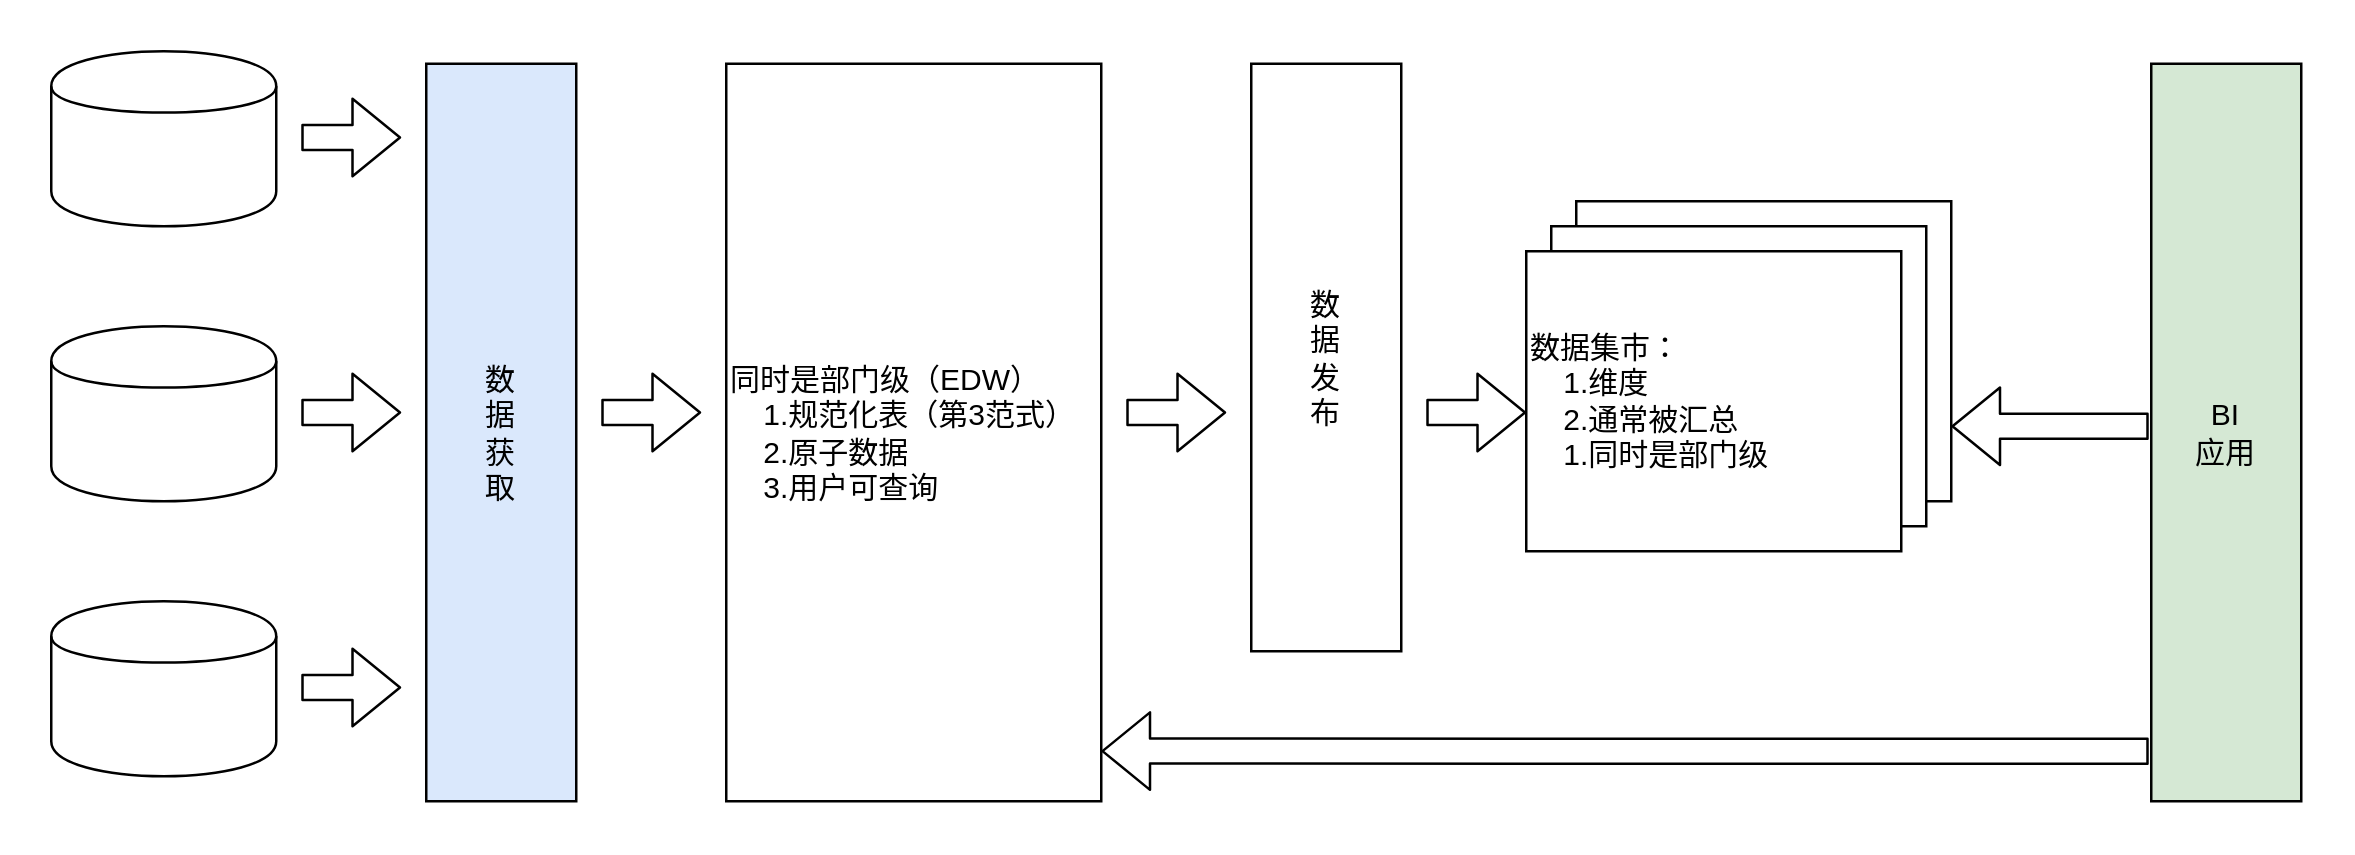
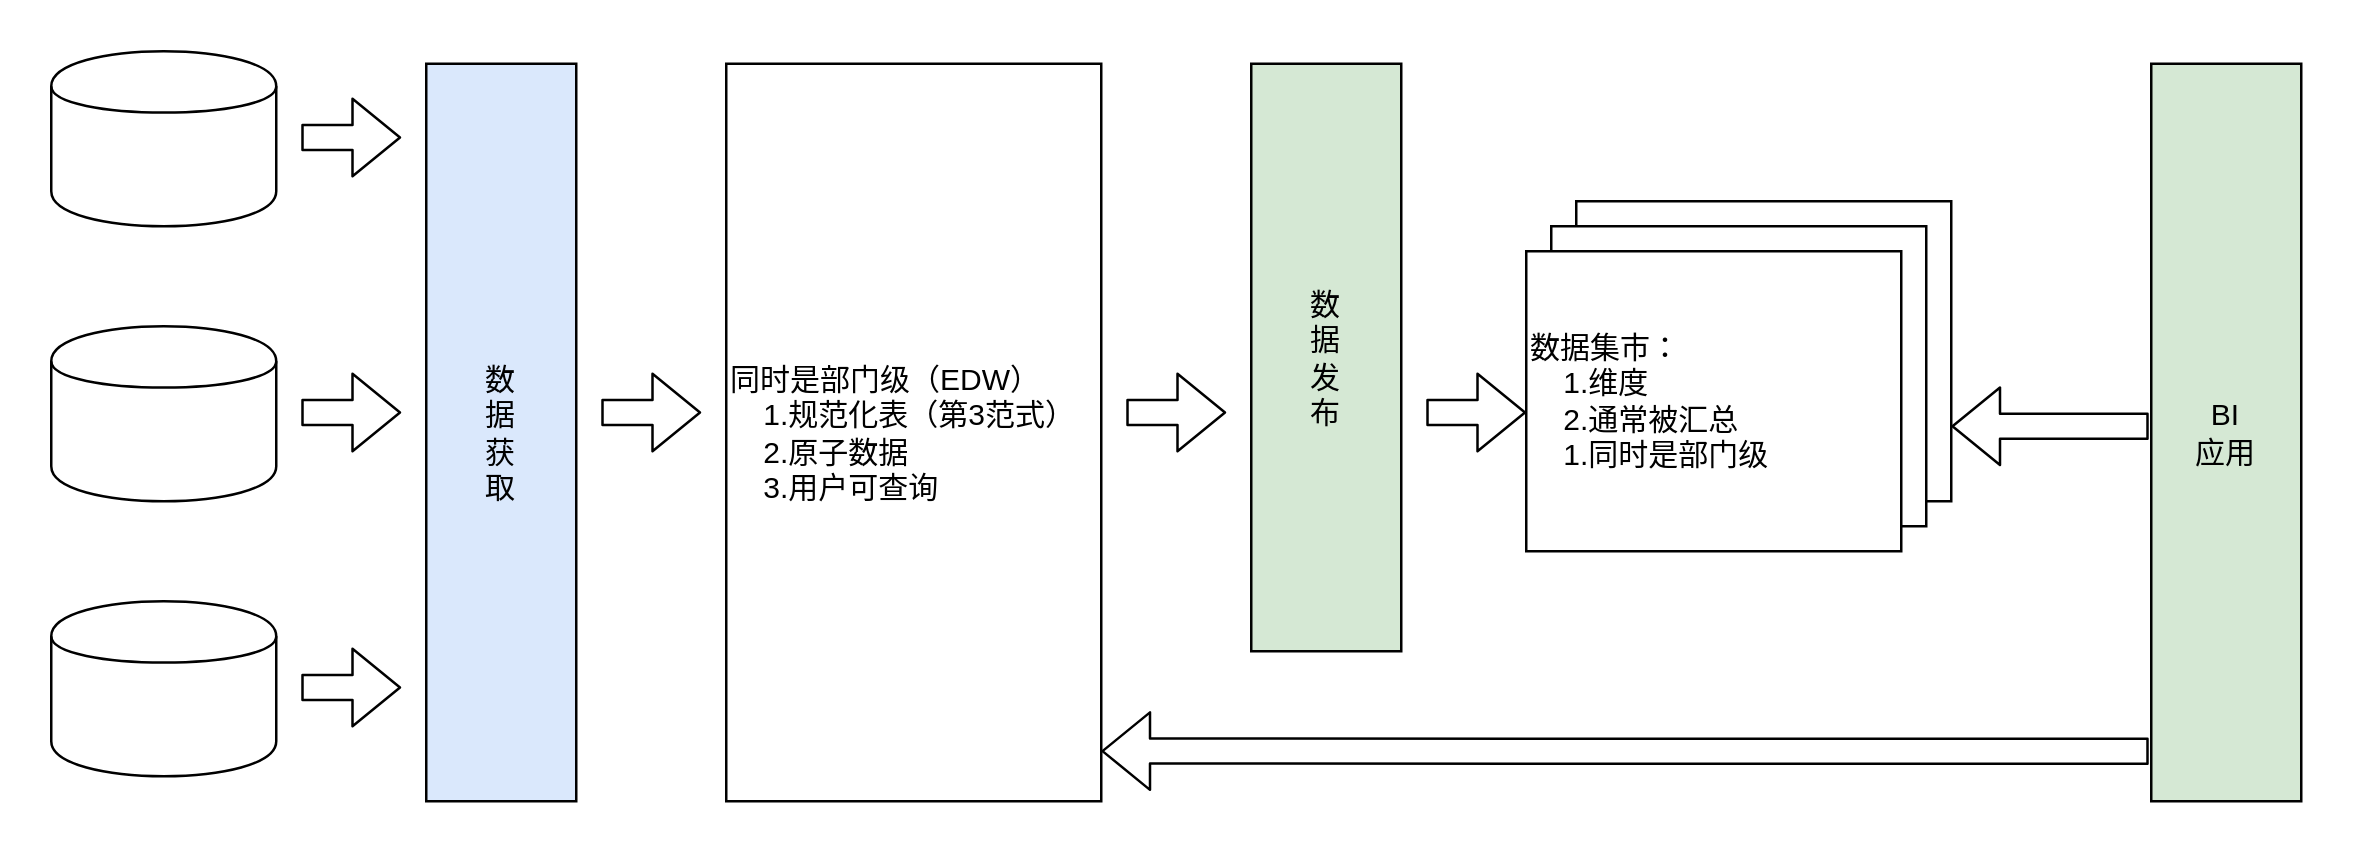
(1326, 358) -> (1326, 358)
